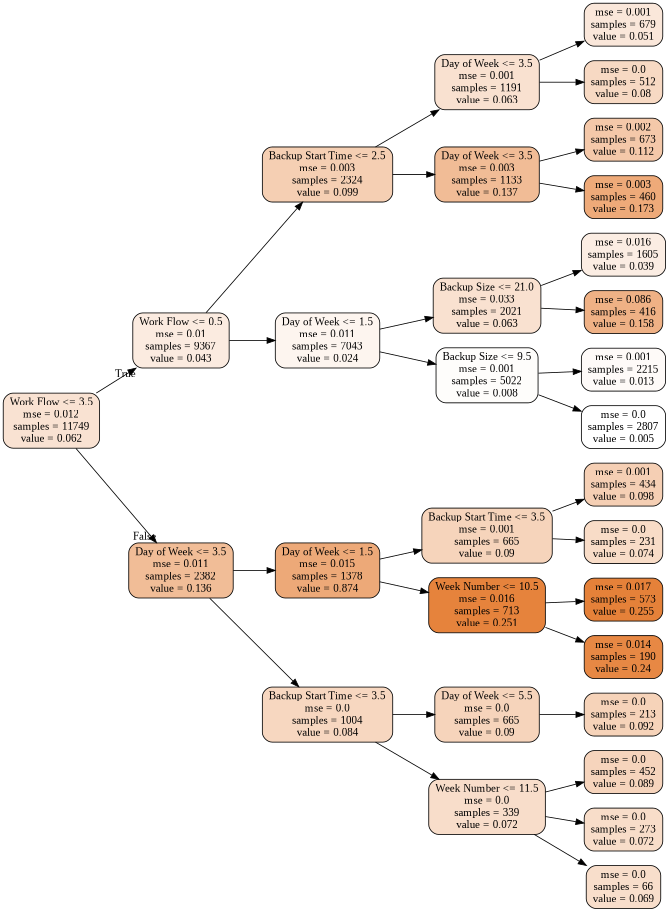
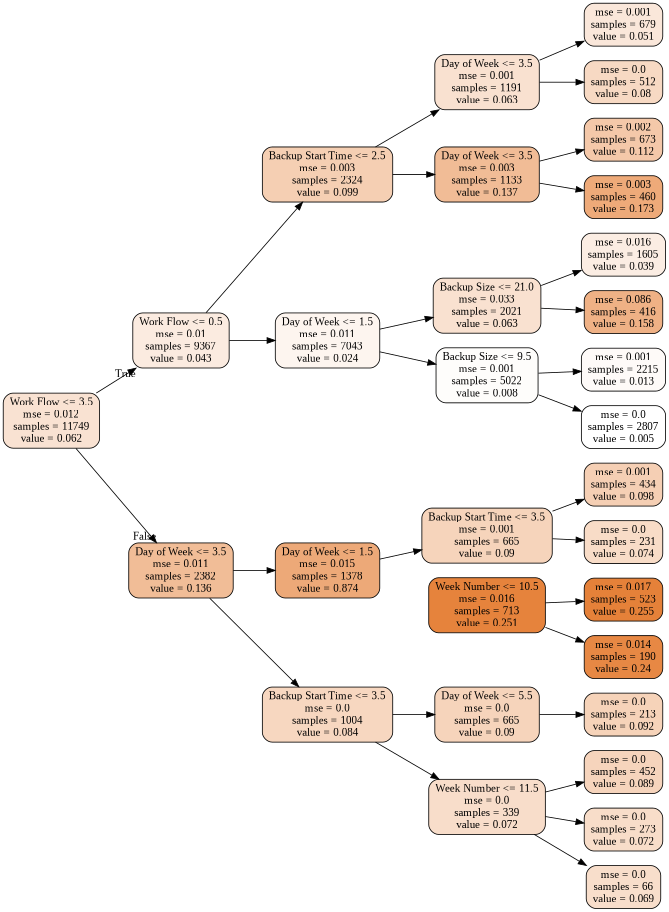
(400, 586) -> none
(623, 600) -> (623, 600)
